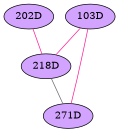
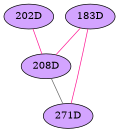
(90, 17) -> (90, 17)
(46, 66) -> (46, 66)
